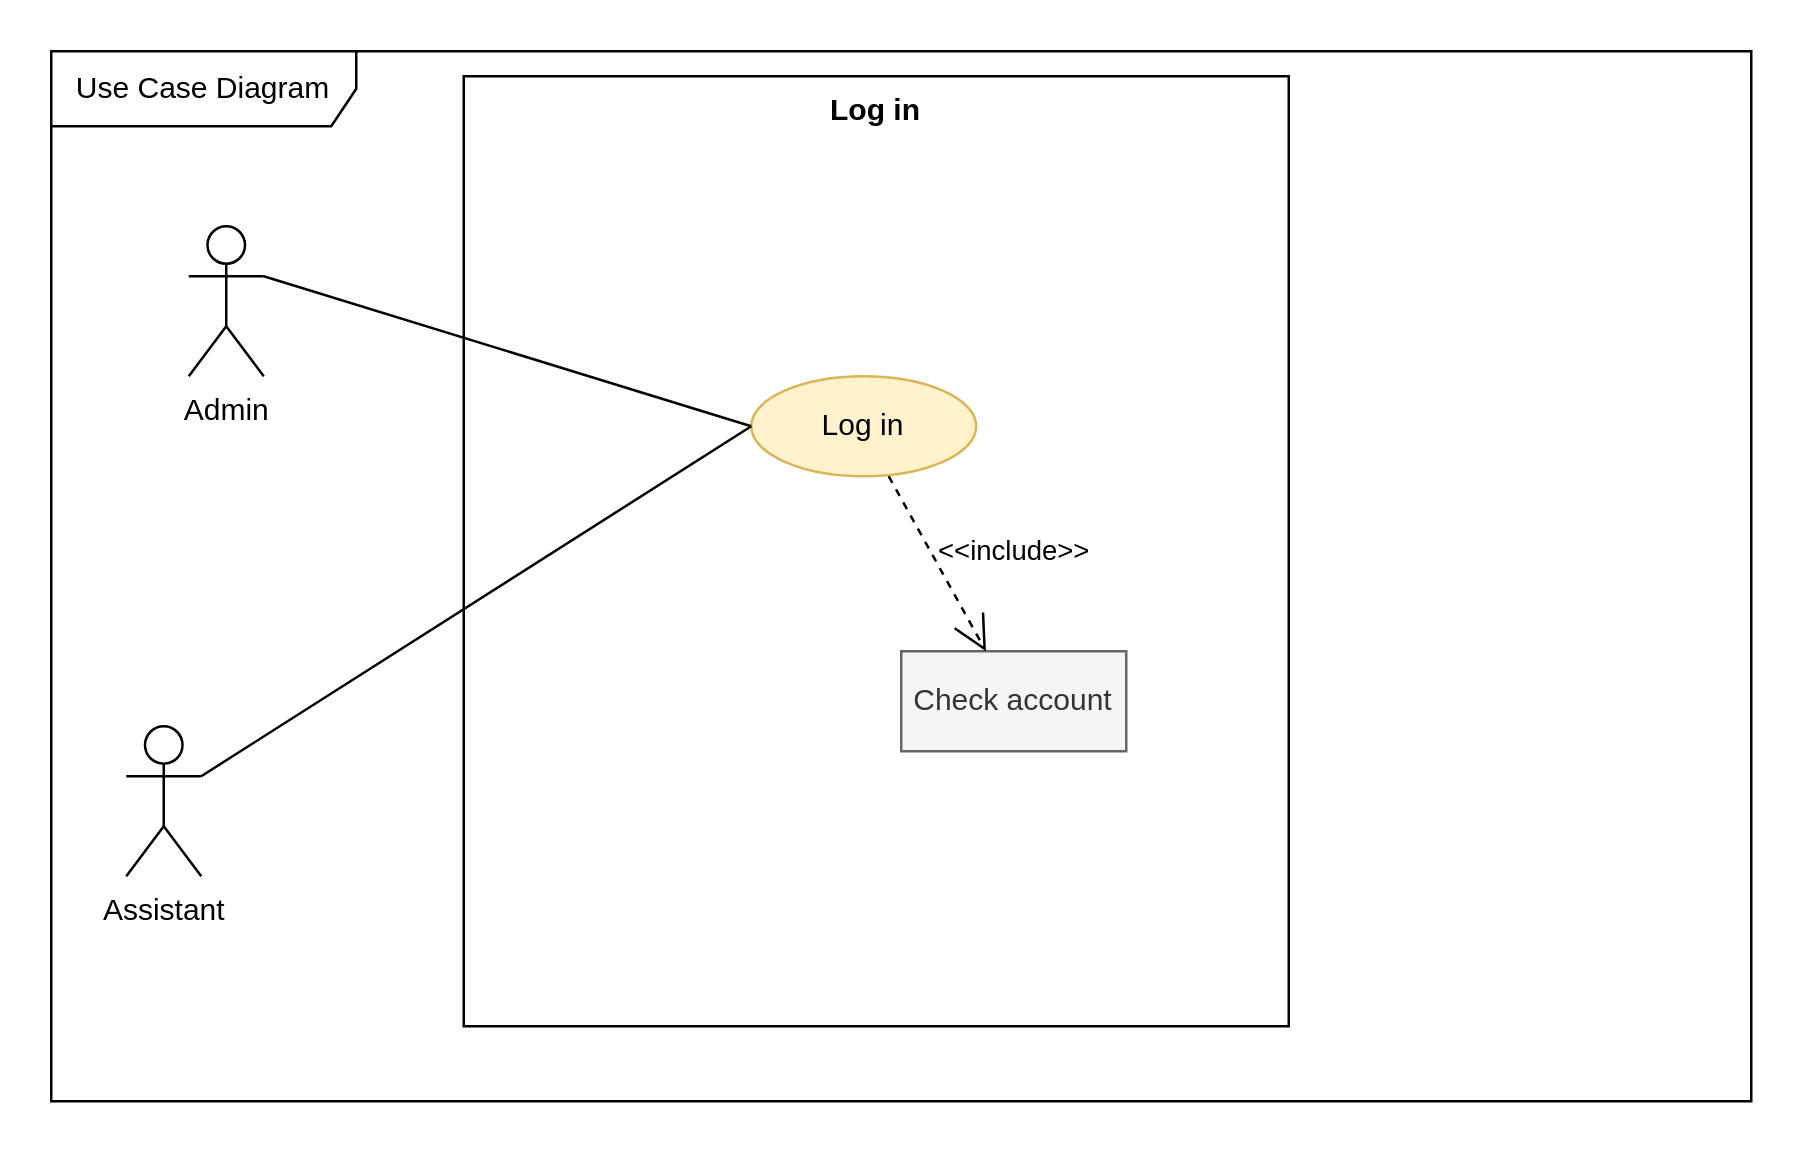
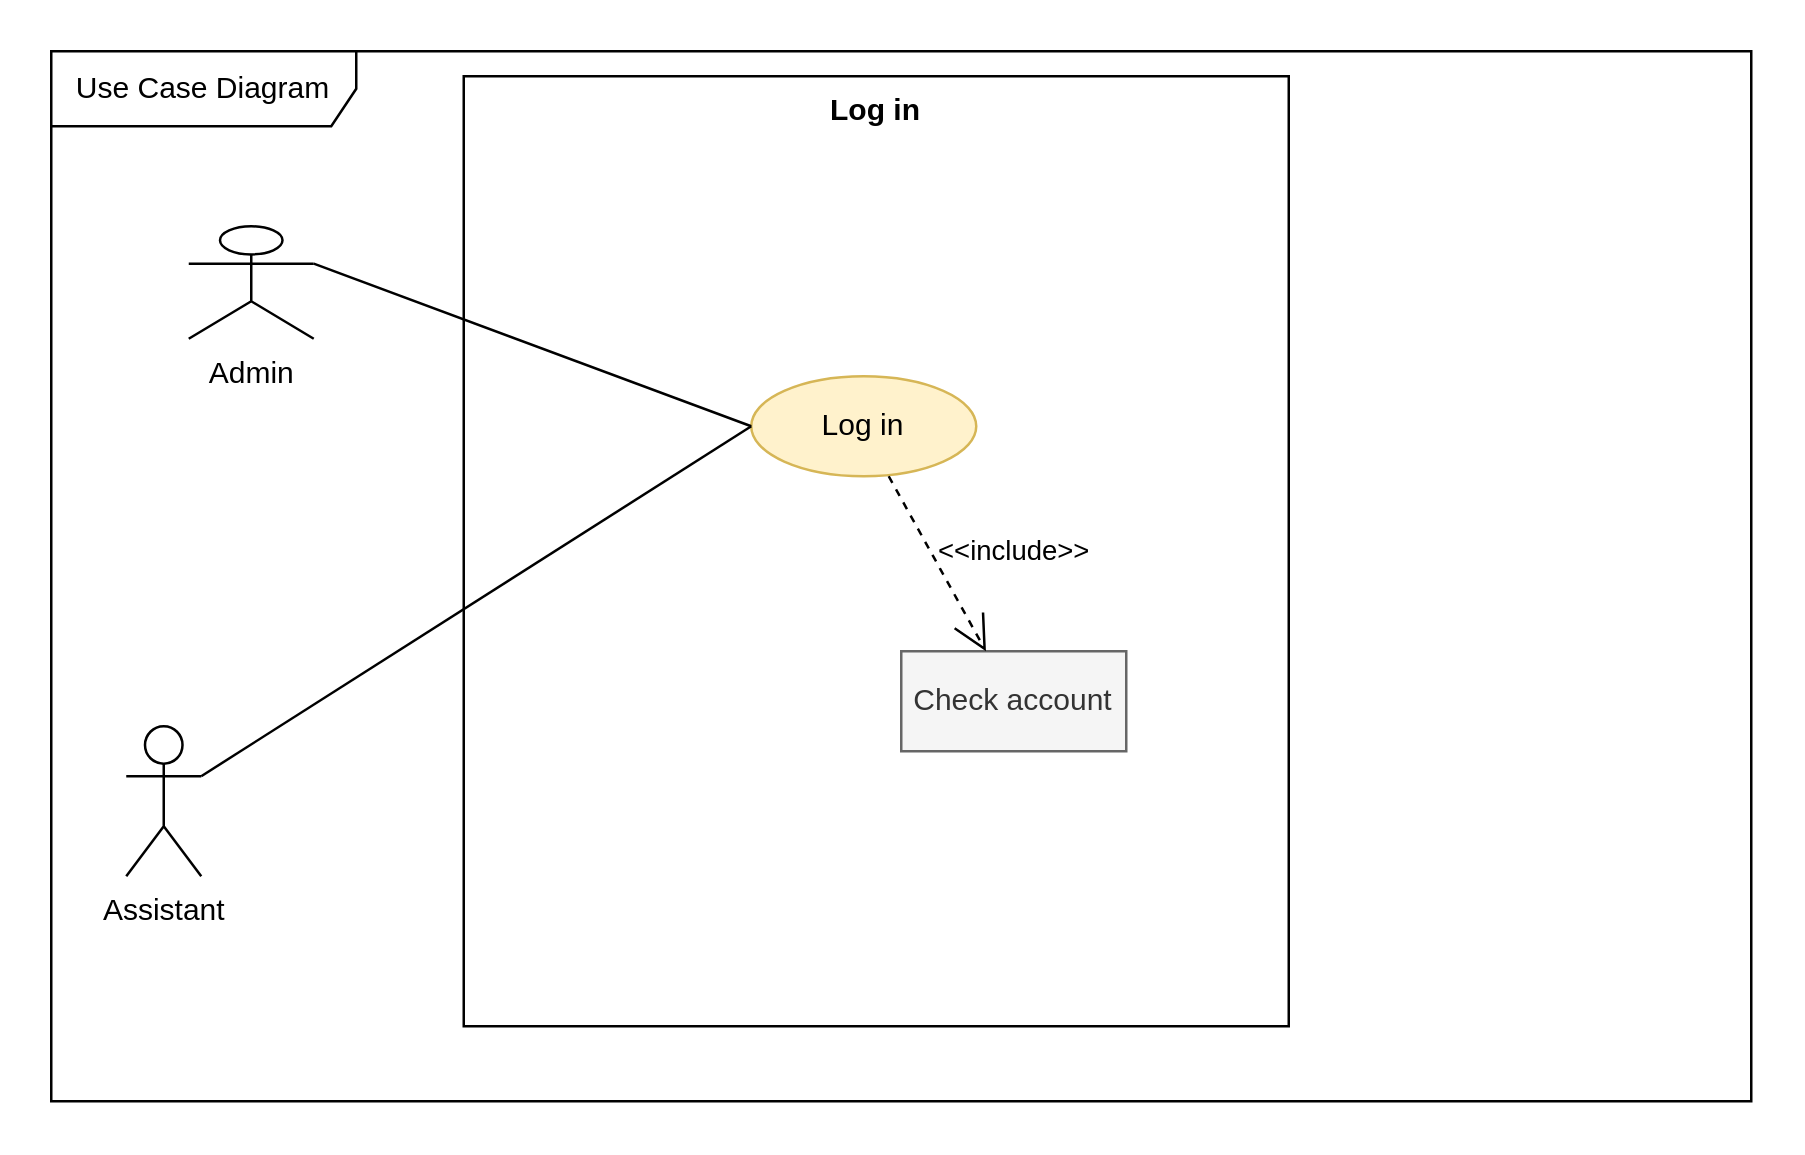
(226, 301) -> (251, 283)
